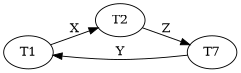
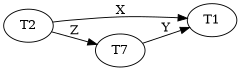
(70, 38) -> (115, 17)
